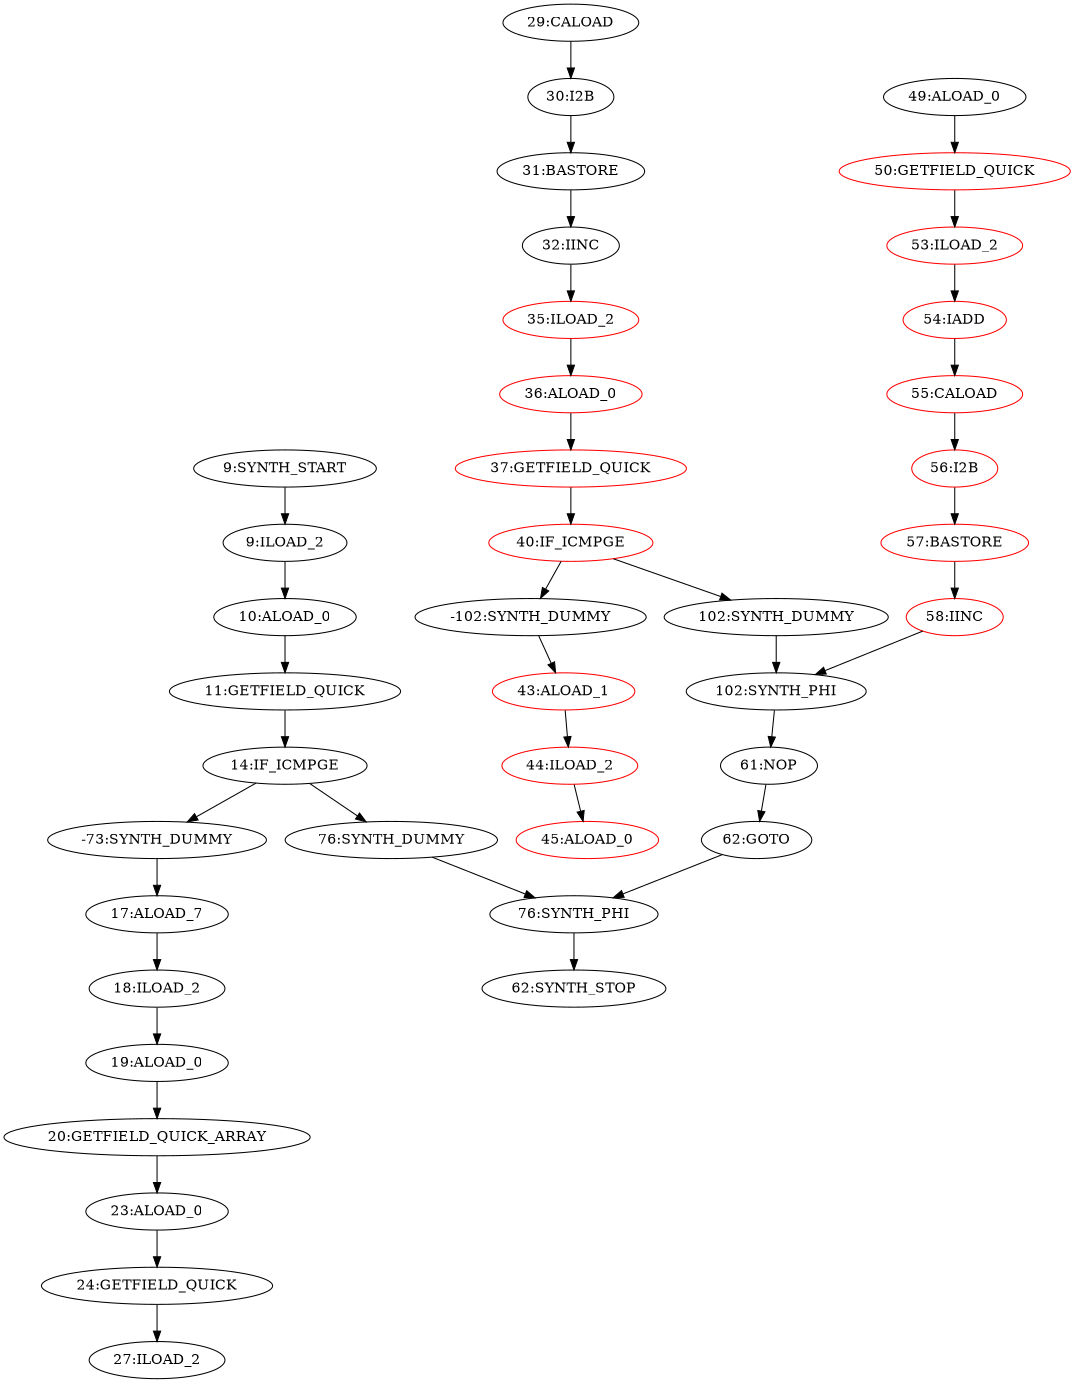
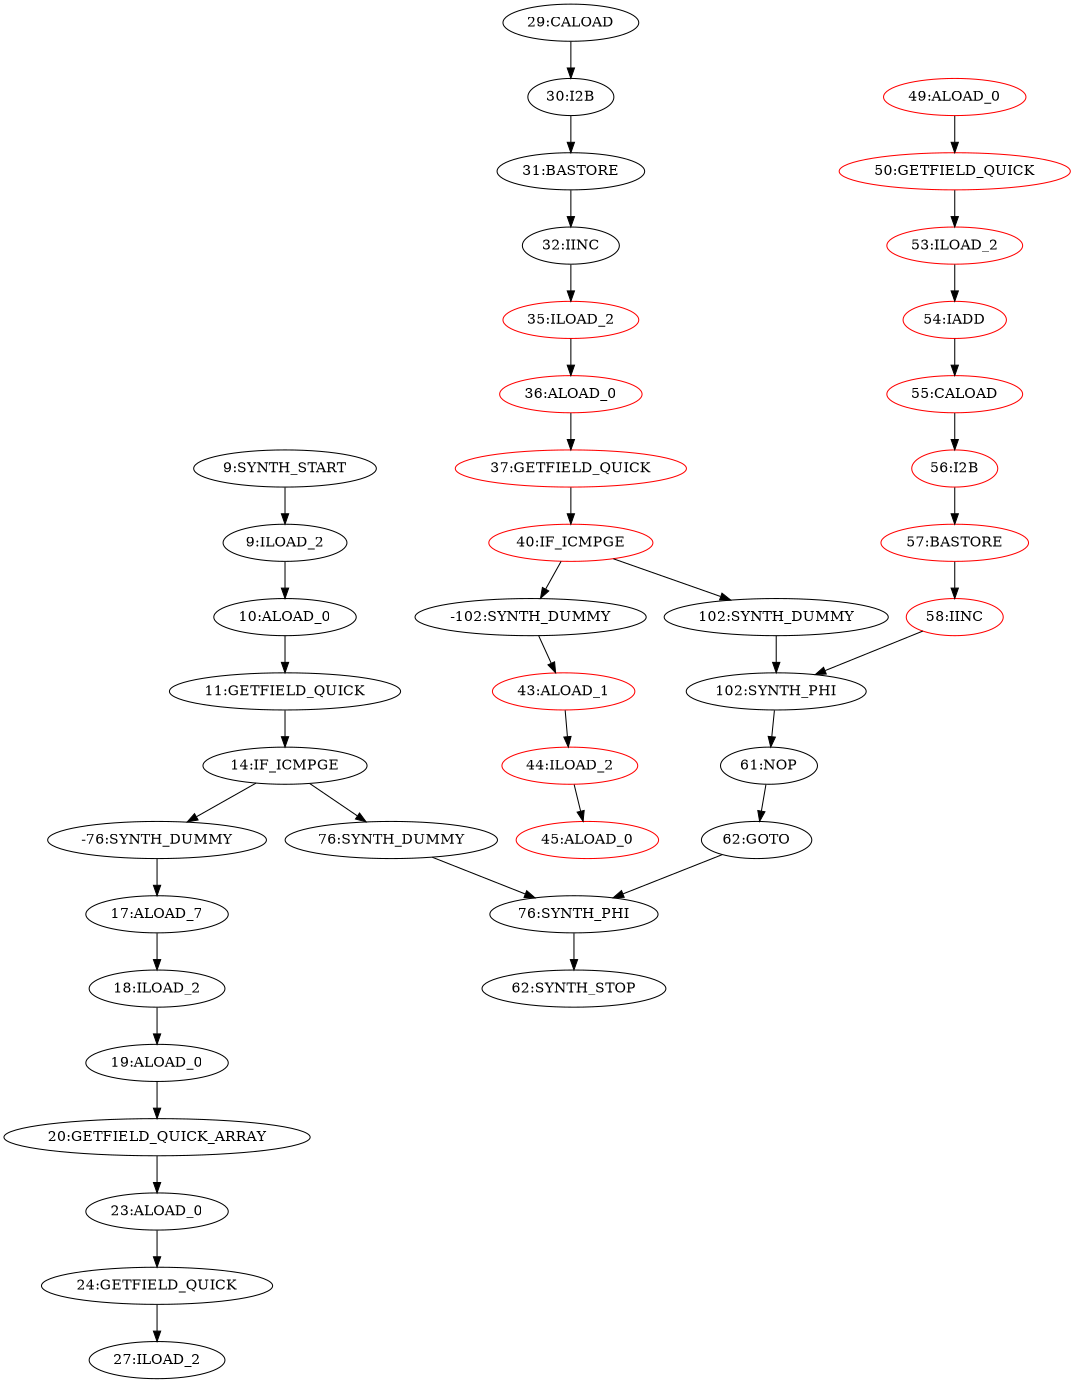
(955, 97) -> (955, 97)
(157, 840) -> (157, 840)
